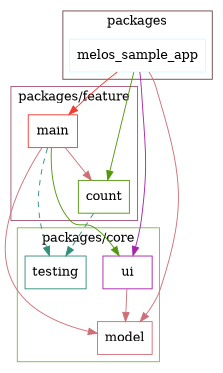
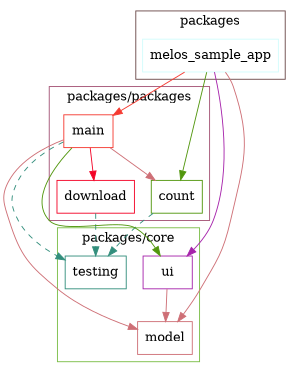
(74, 97) -> (129, 97)
none -> (96, 197)
